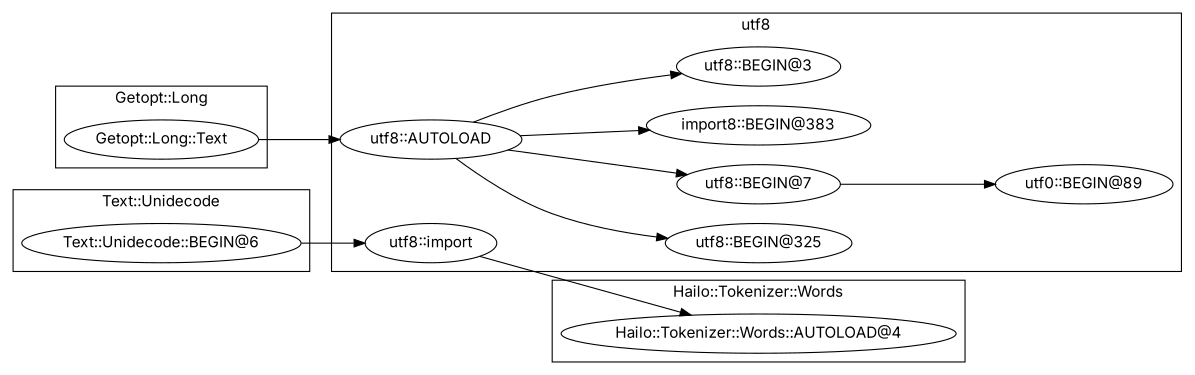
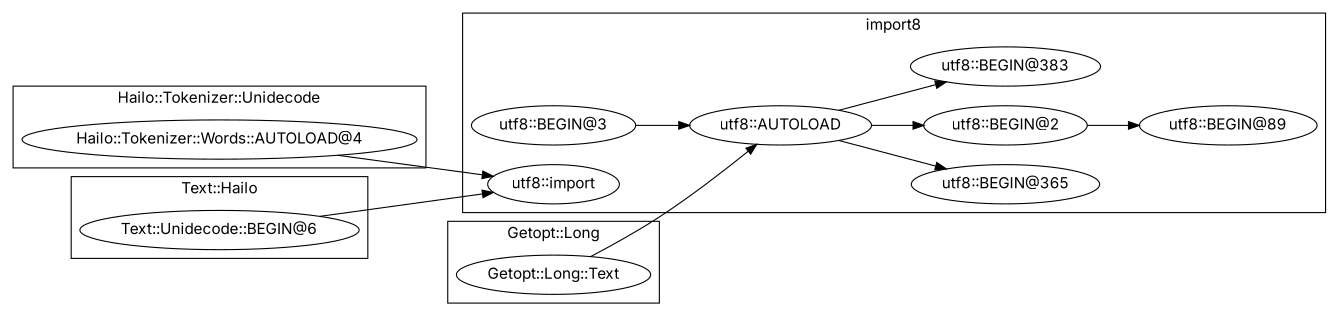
(756, 26) -> (894, 26)
(570, 92) -> (657, 125)
(759, 125) -> (1005, 67)
(759, 184) -> (1005, 125)
(1084, 184) -> (1228, 125)
(161, 202) -> (220, 189)
(759, 243) -> (1005, 184)
(590, 287) -> (435, 168)
(759, 293) -> (220, 99)
